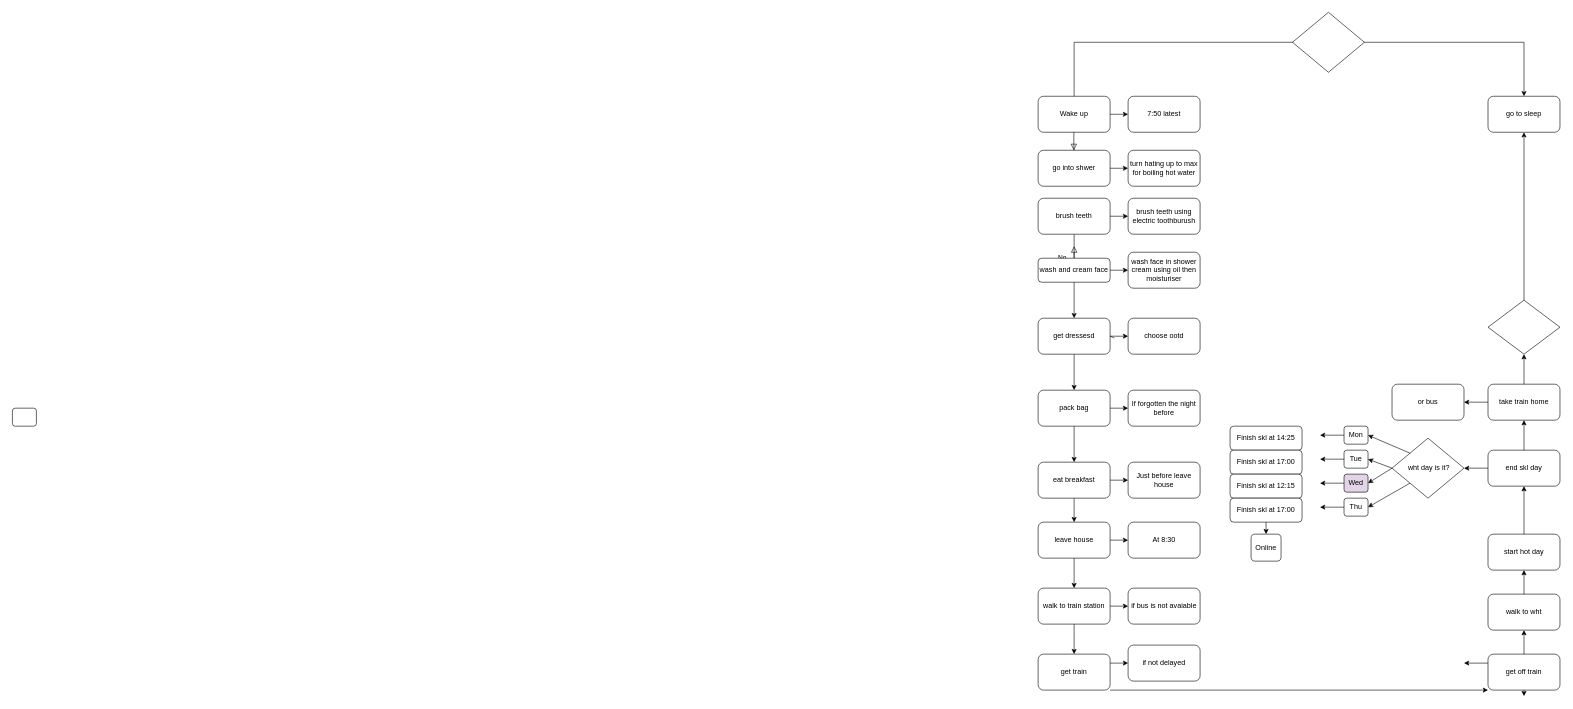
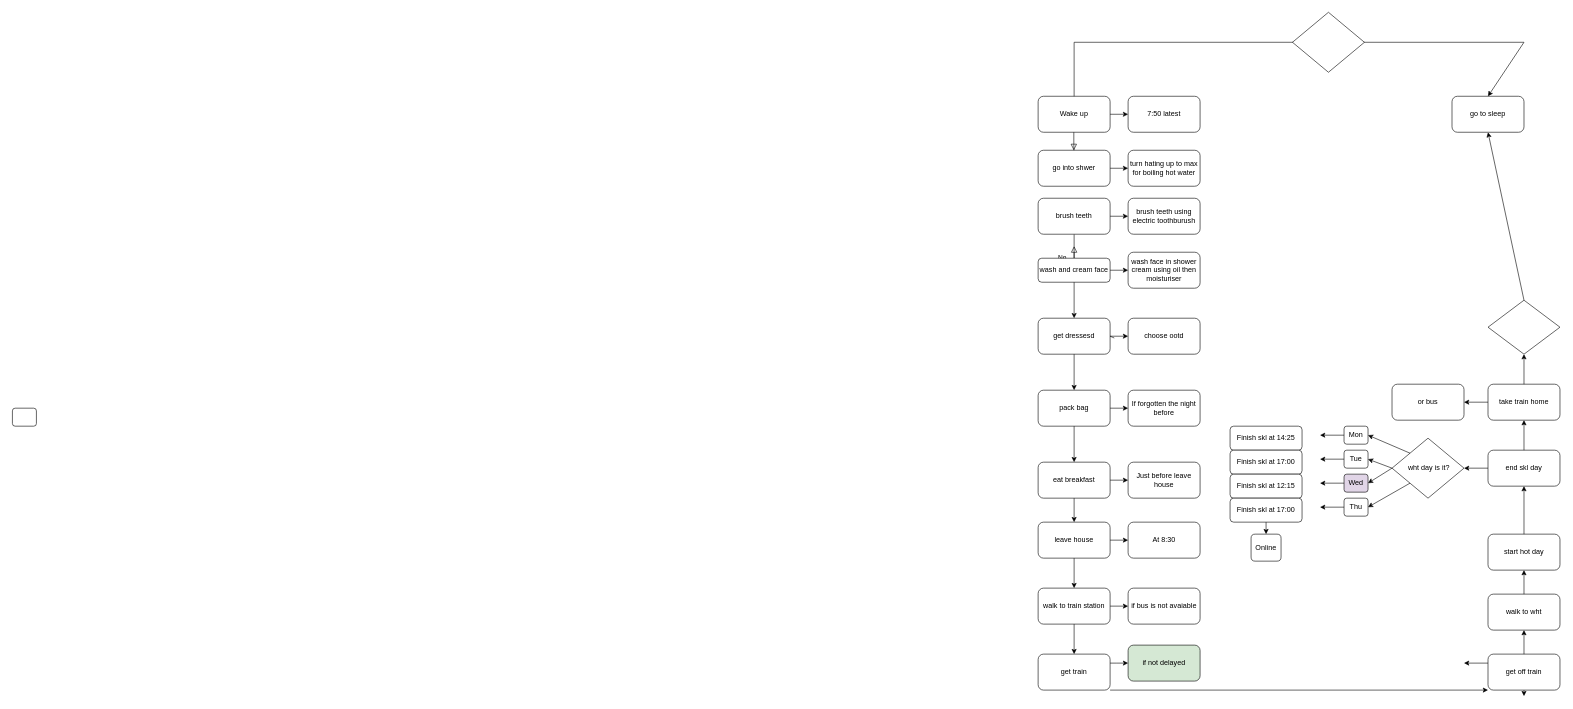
(1524, 114) -> (1488, 114)
(1164, 663) -> (1164, 663)
